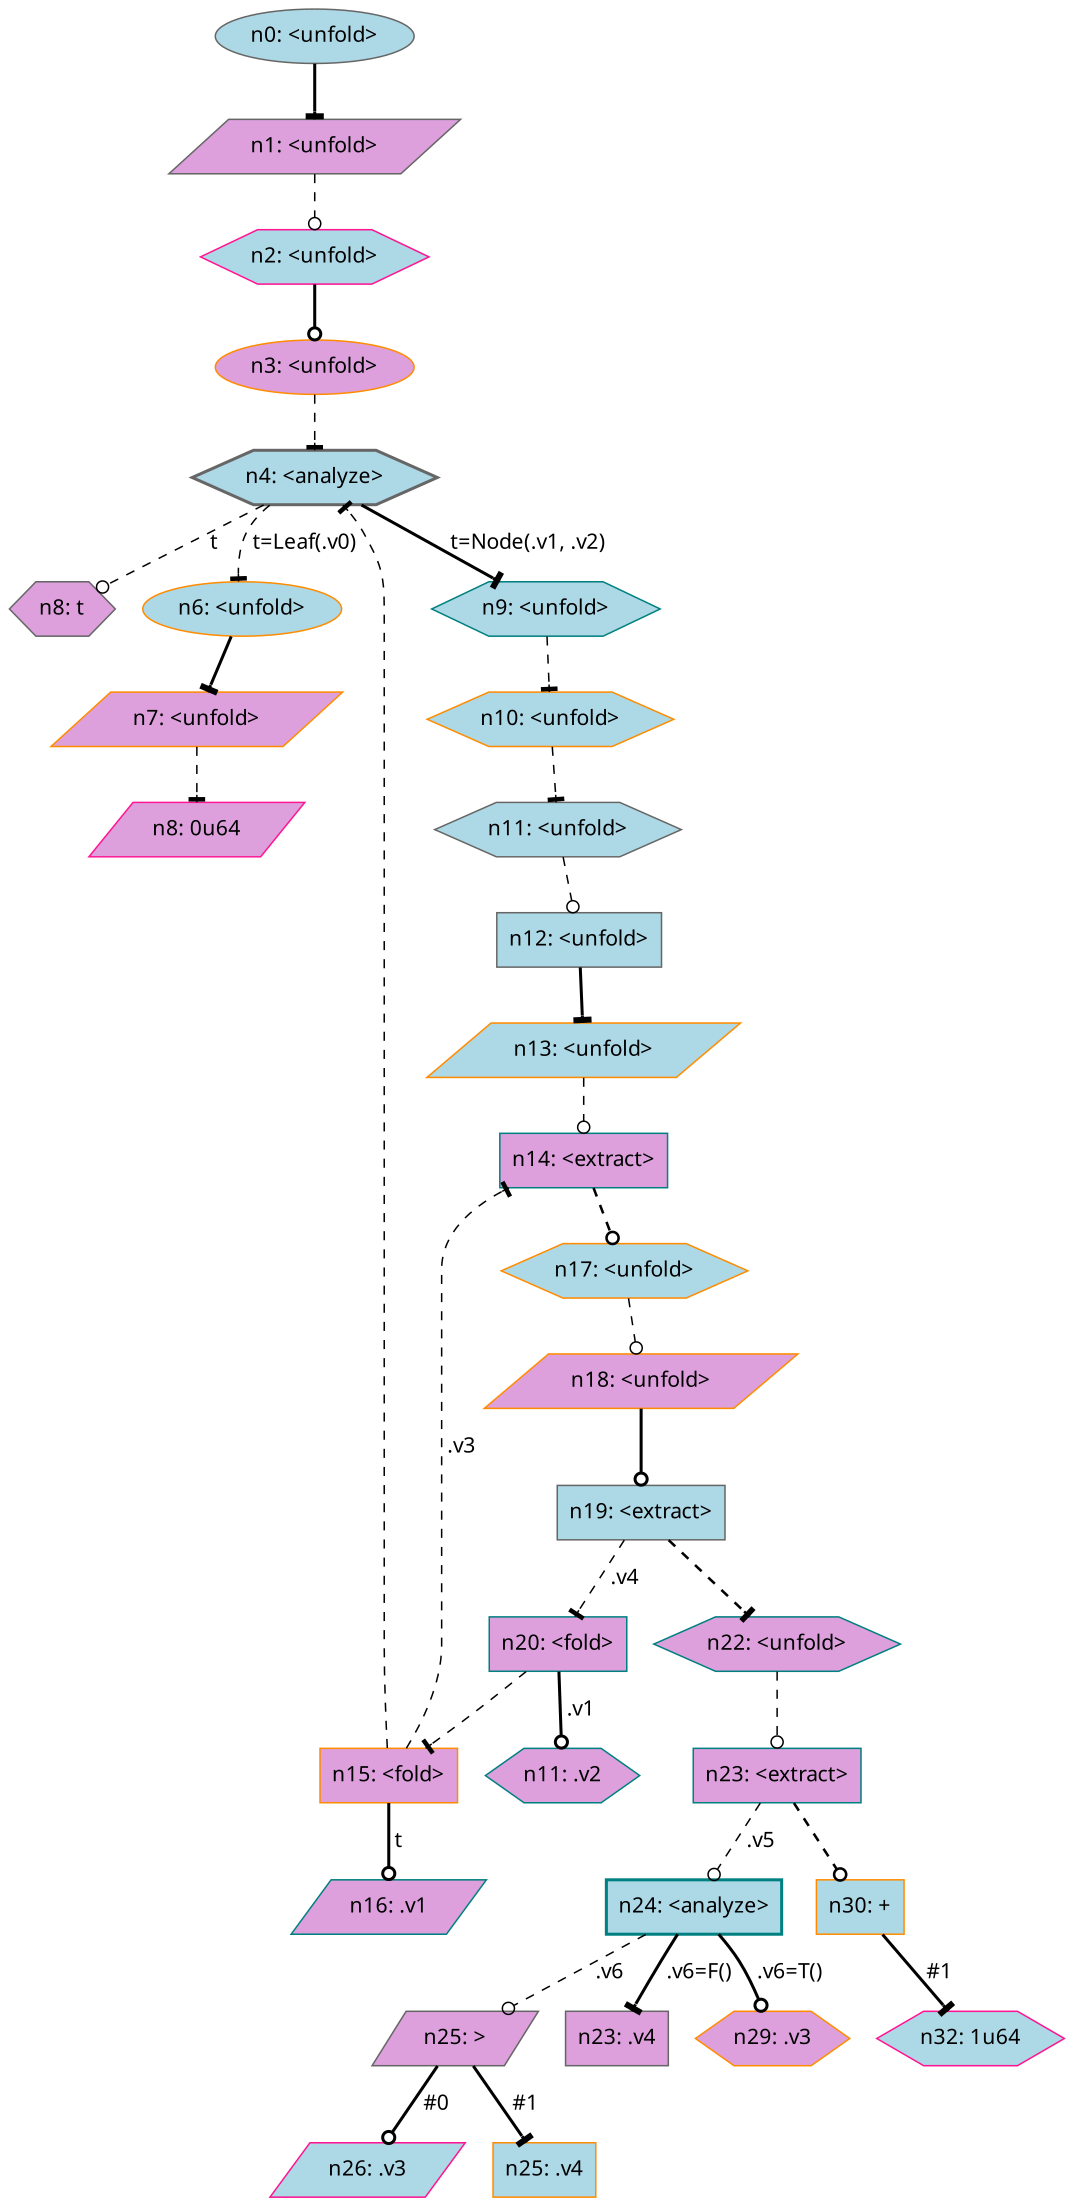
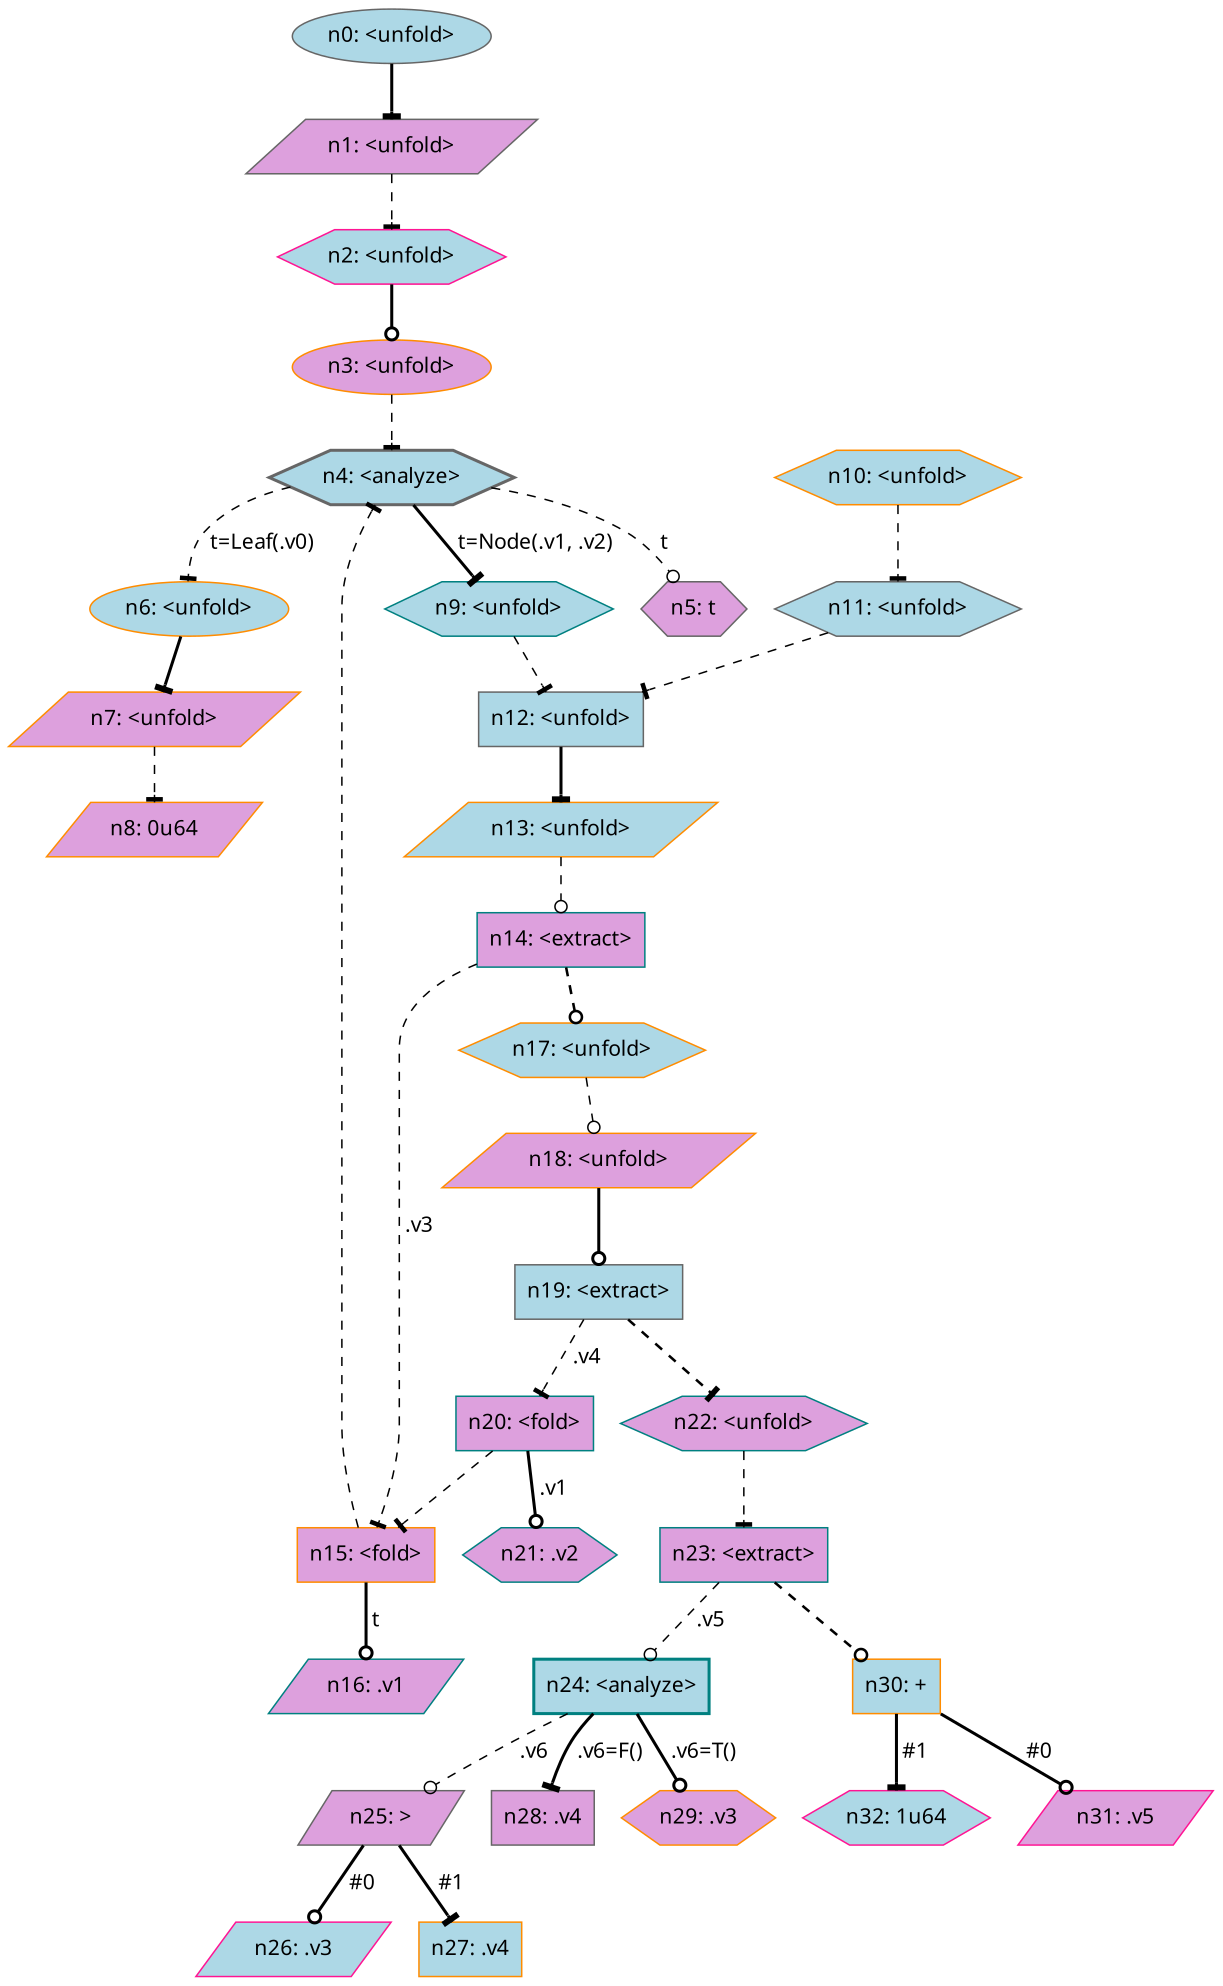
(315, 196) -> (392, 198)
(62, 609) -> (694, 609)
(548, 660) -> (528, 661)
(197, 830) -> (155, 830)
(567, 879) -> (739, 661)
(442, 1461) -> (399, 1225)
(777, 1704) -> (744, 1485)
(563, 1776) -> (540, 1555)
none -> (1116, 1818)
(617, 2038) -> (543, 1818)
(544, 2170) -> (470, 1949)
